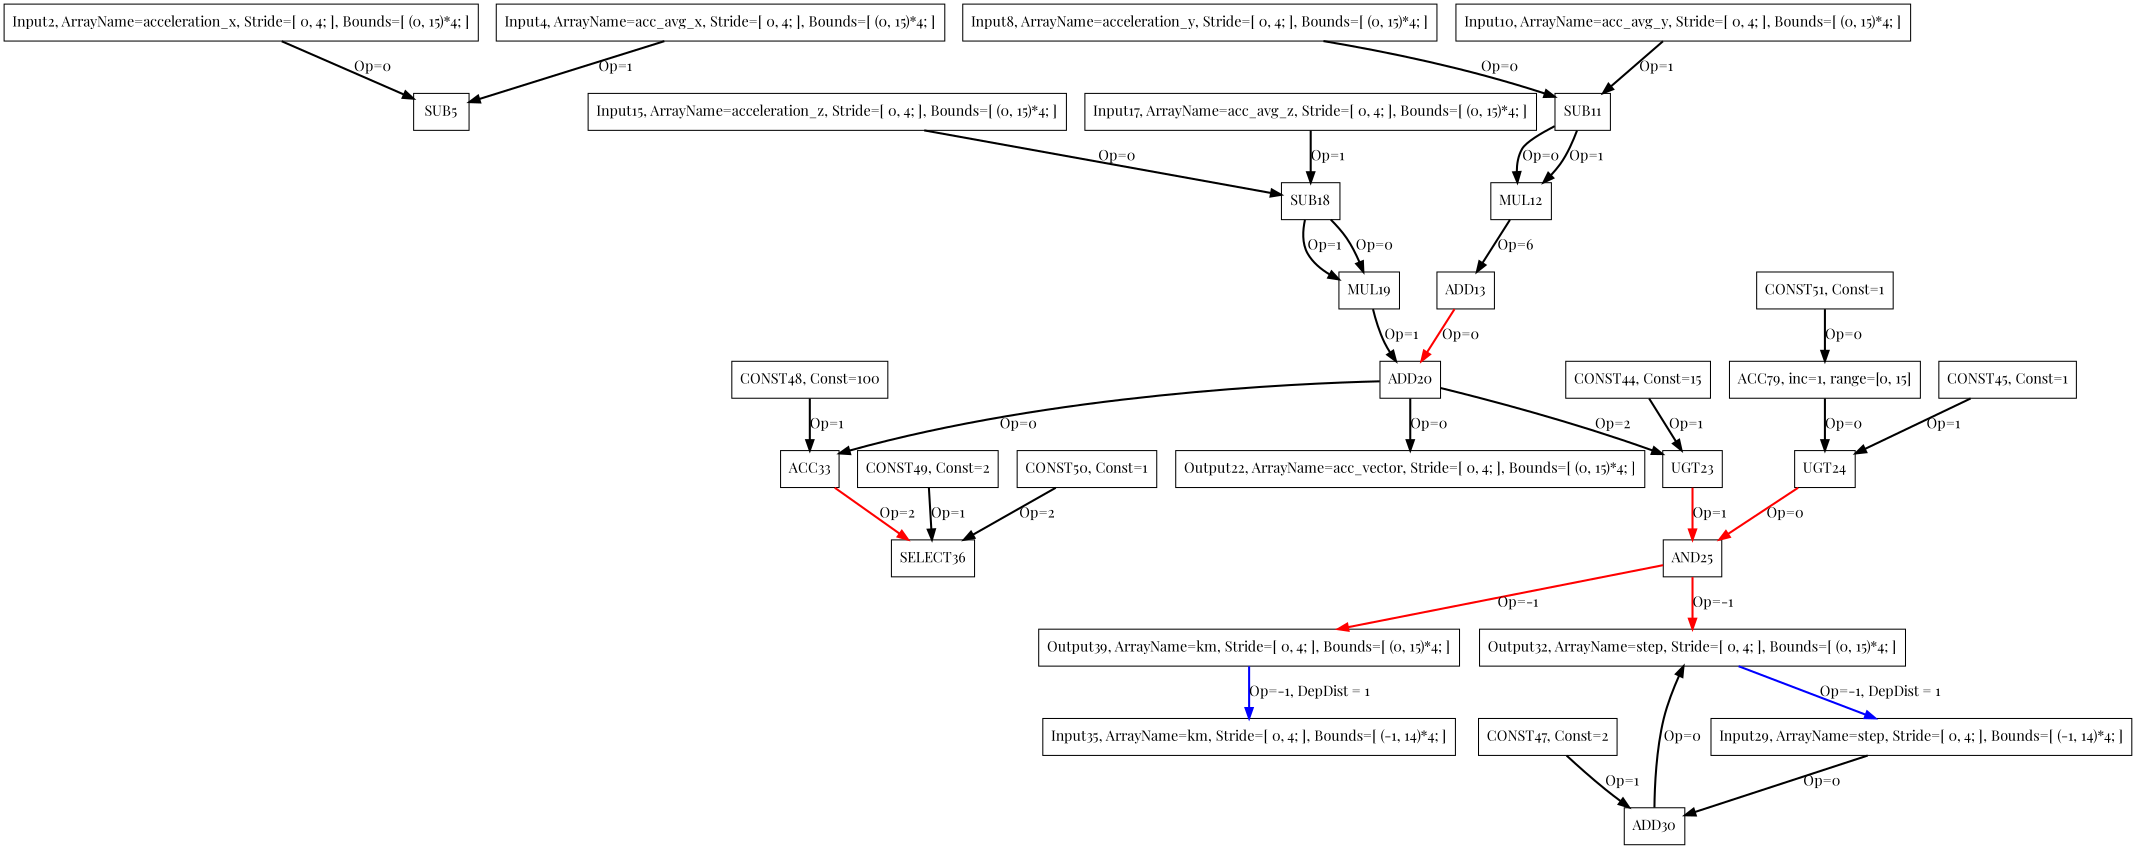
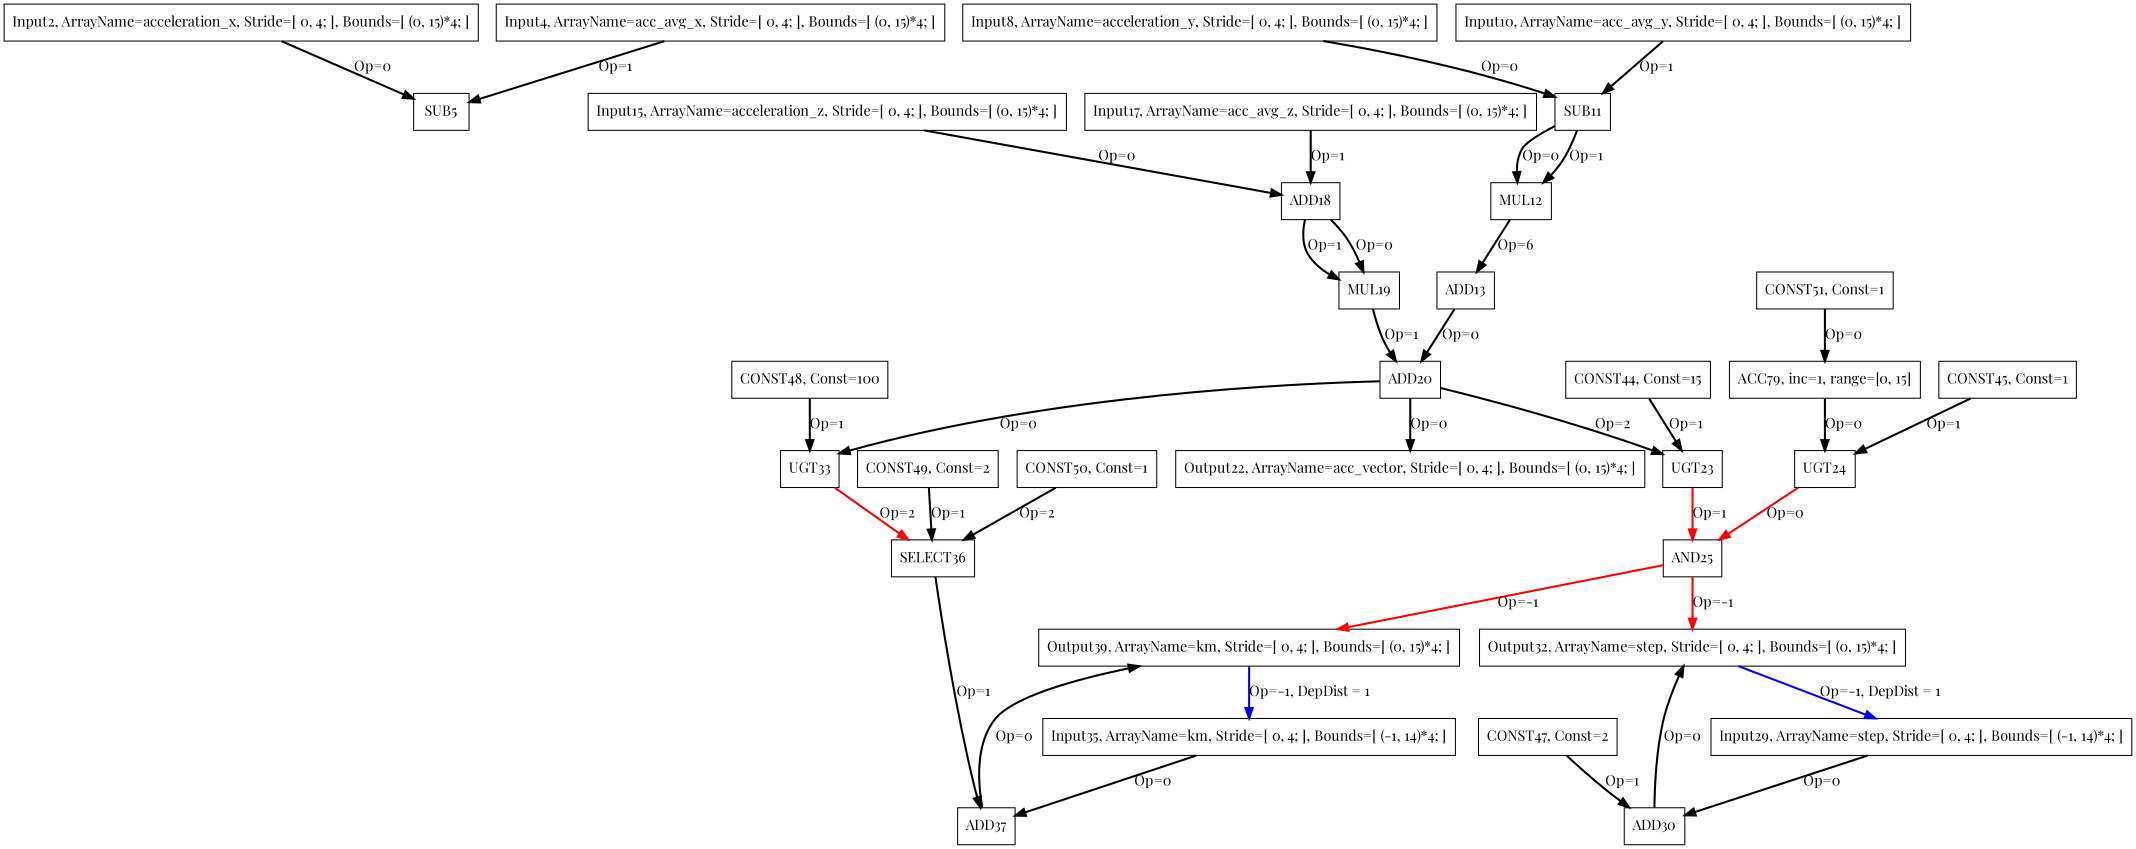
(1311, 201) -> (1311, 201)
(1441, 331) -> (1441, 331)
(810, 469) -> (810, 469)
none -> (986, 826)
